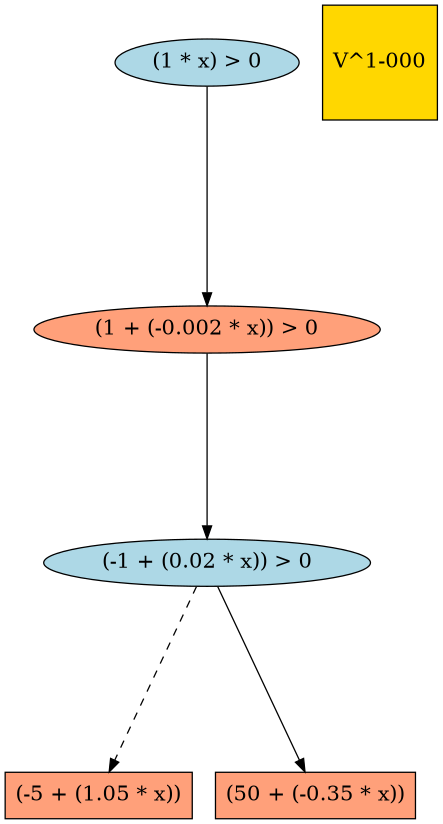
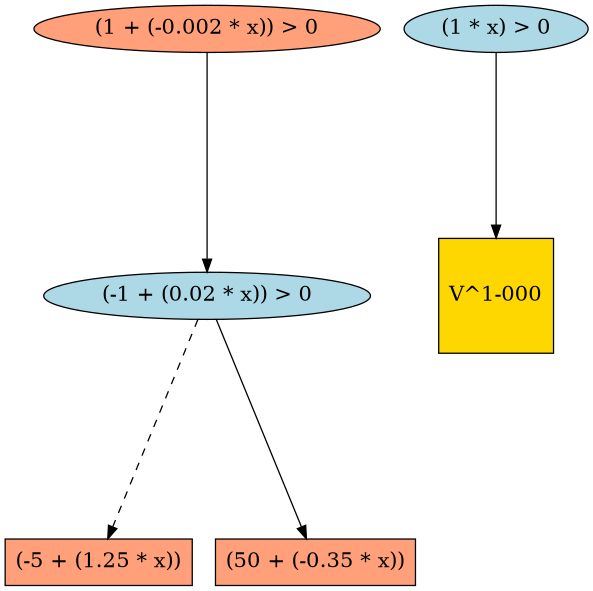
(207, 189) -> (496, 139)
(99, 796) -> (99, 562)
